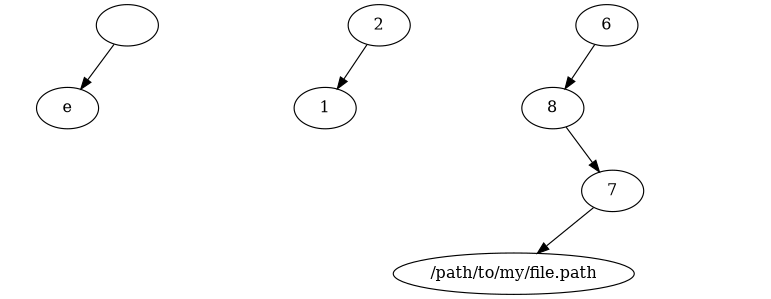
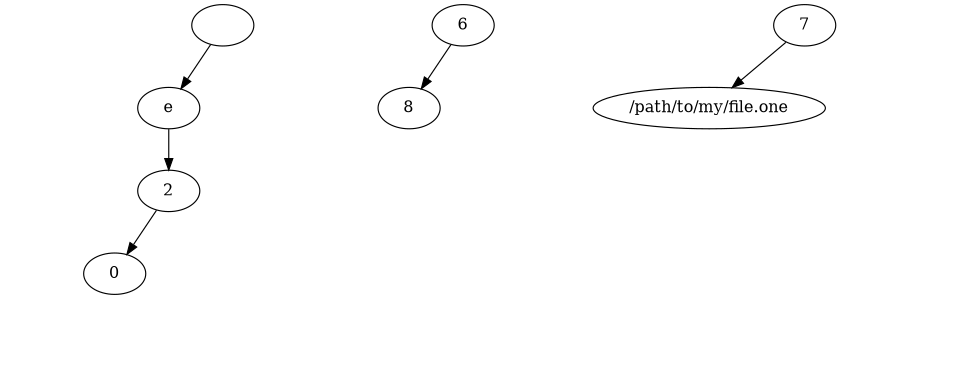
(325, 108) -> (115, 274)
none -> (169, 144)
(579, 145) -> none
(514, 274) -> (709, 108)
